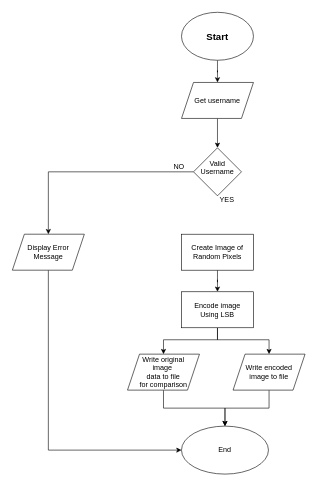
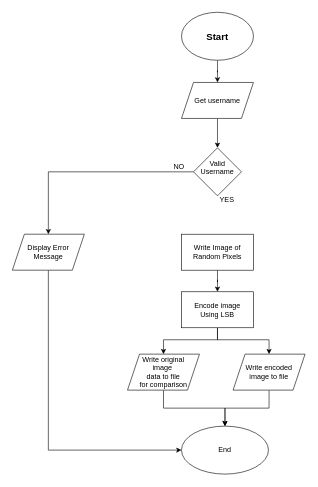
(218, 252) -> (218, 252)
